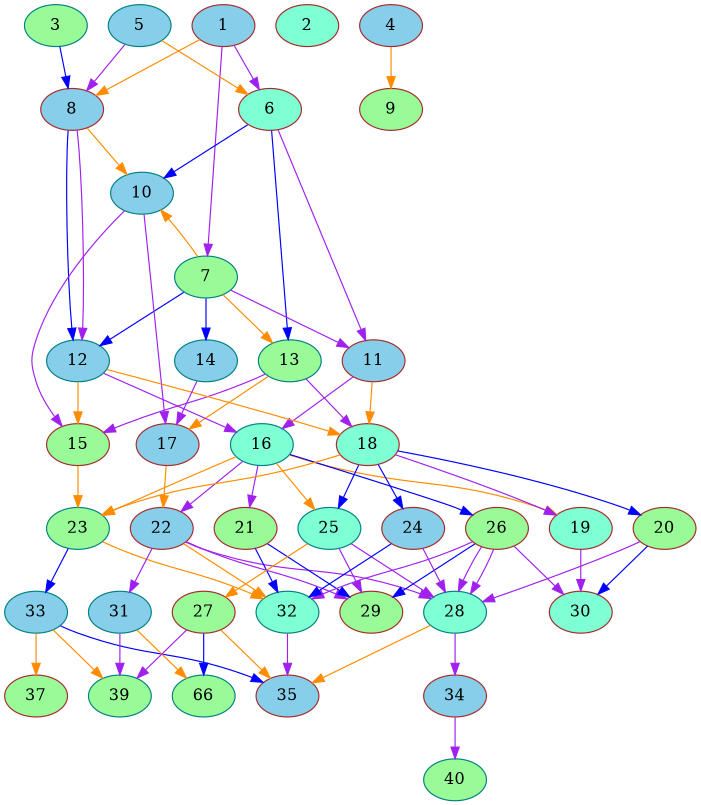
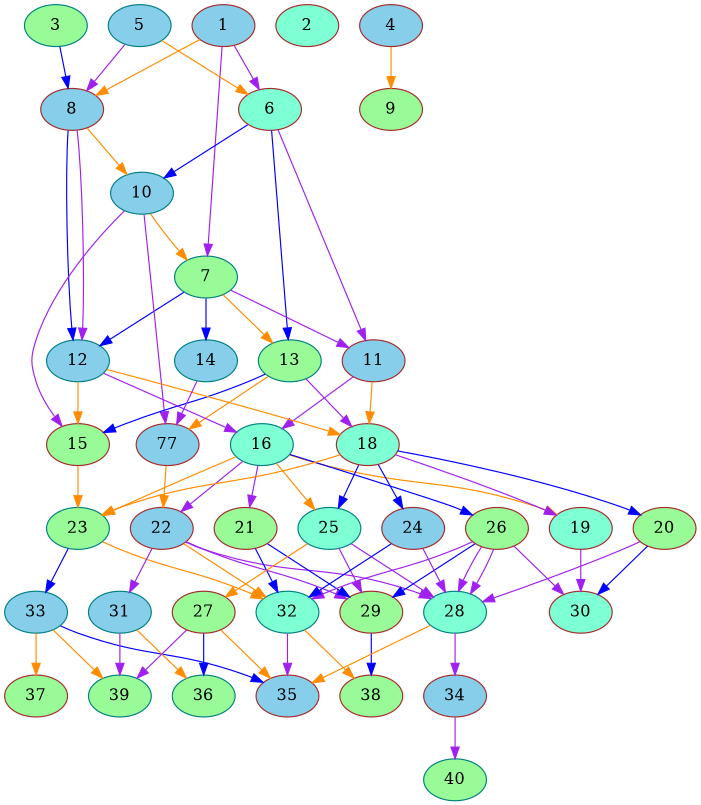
(184, 237) -> (164, 233)
(221, 392) -> (221, 392)
(168, 445) -> (168, 445)
(204, 696) -> (204, 696)
none -> (371, 696)
